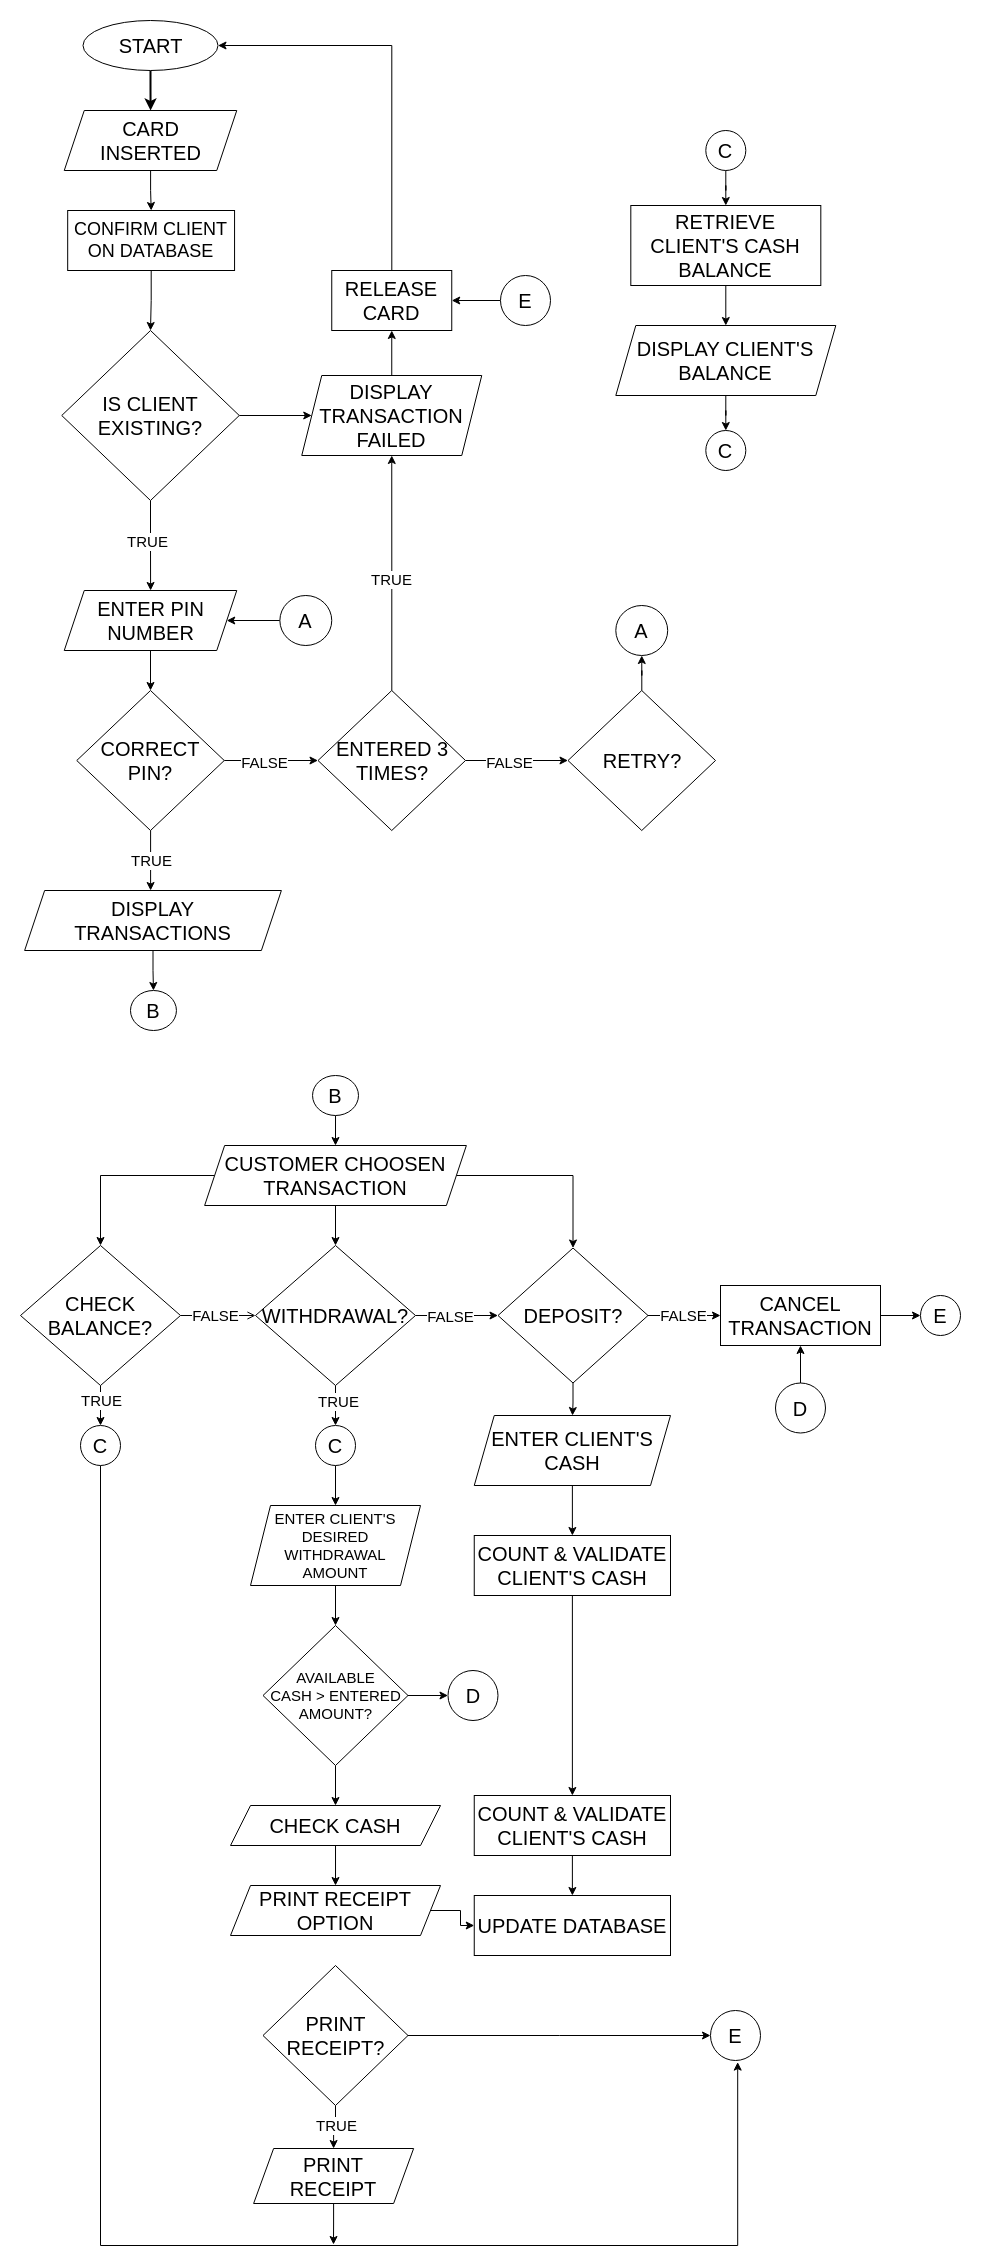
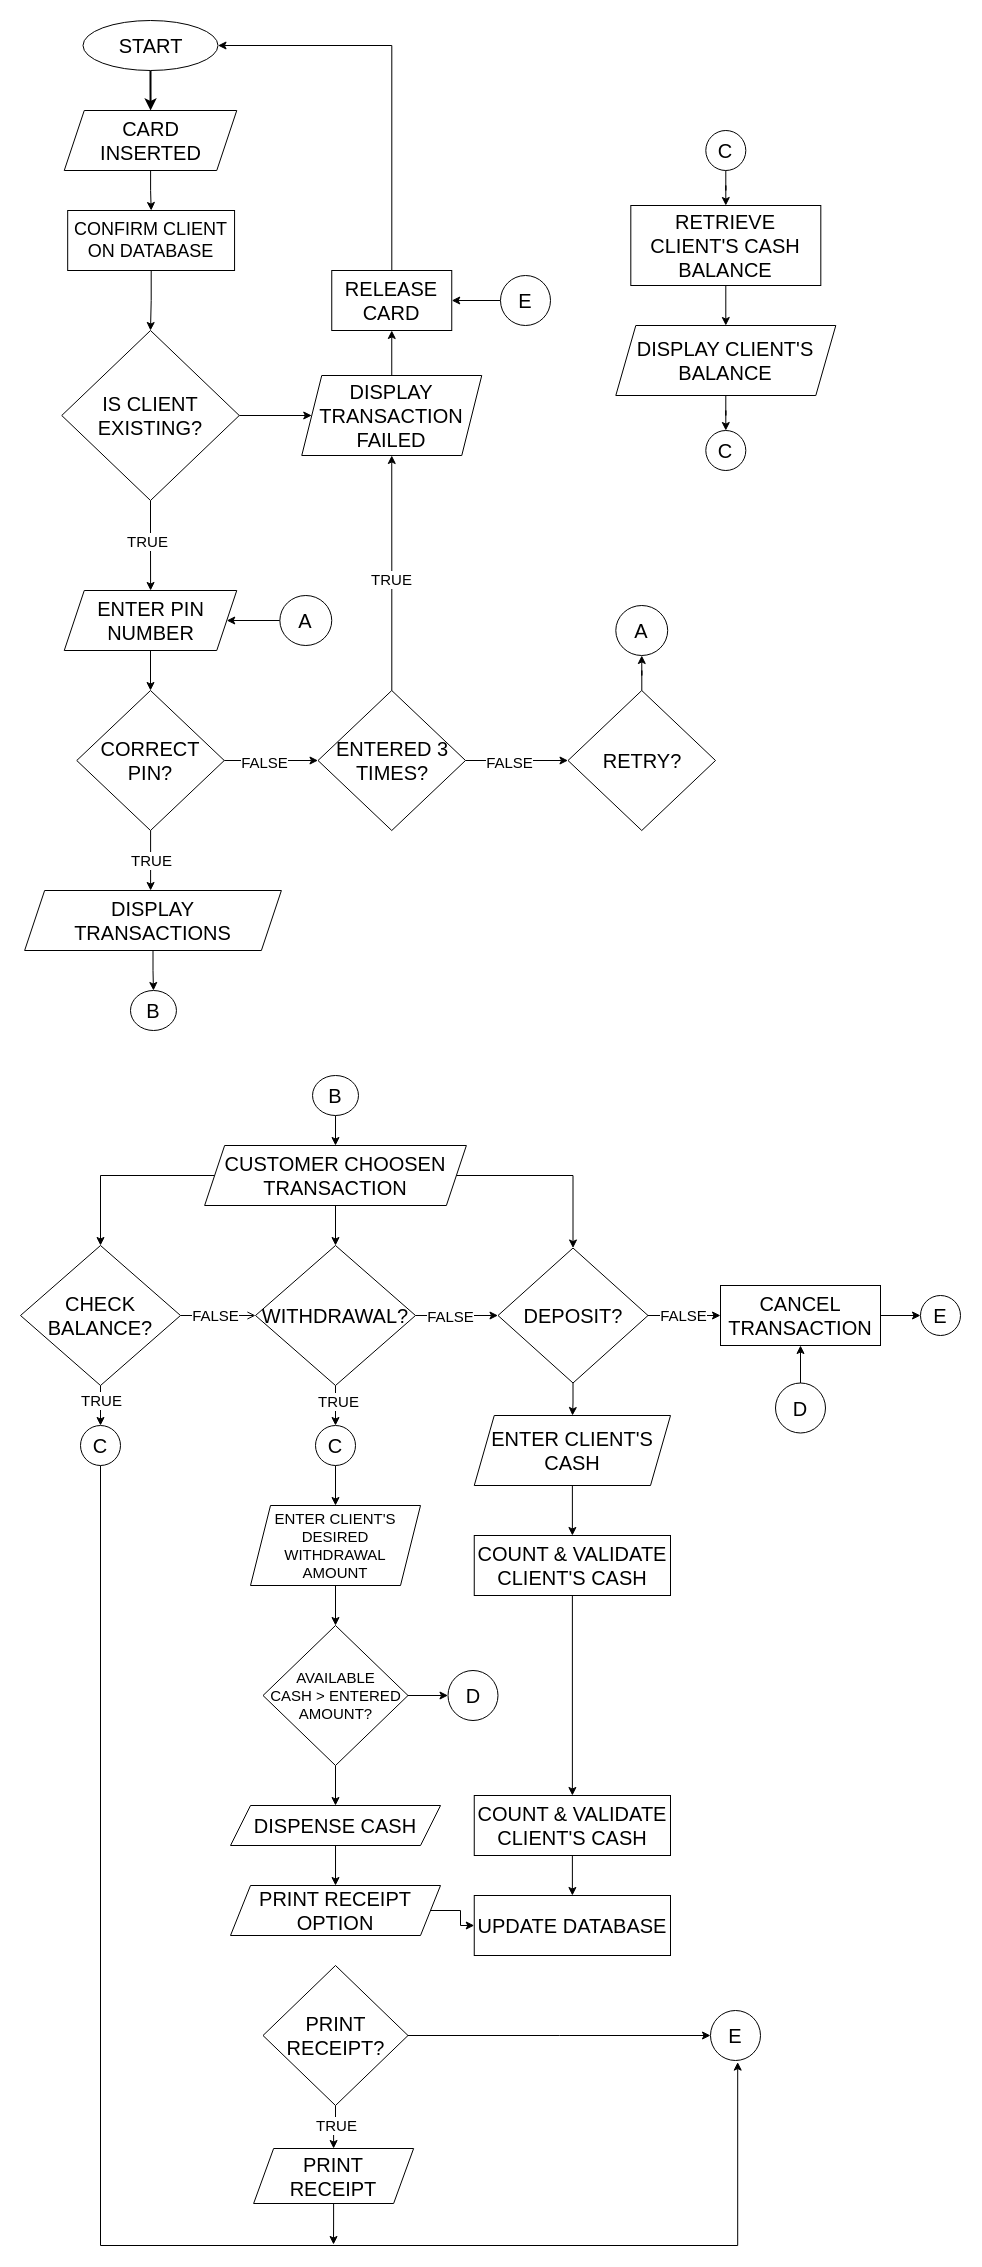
(336, 1826) -> (336, 1826)
